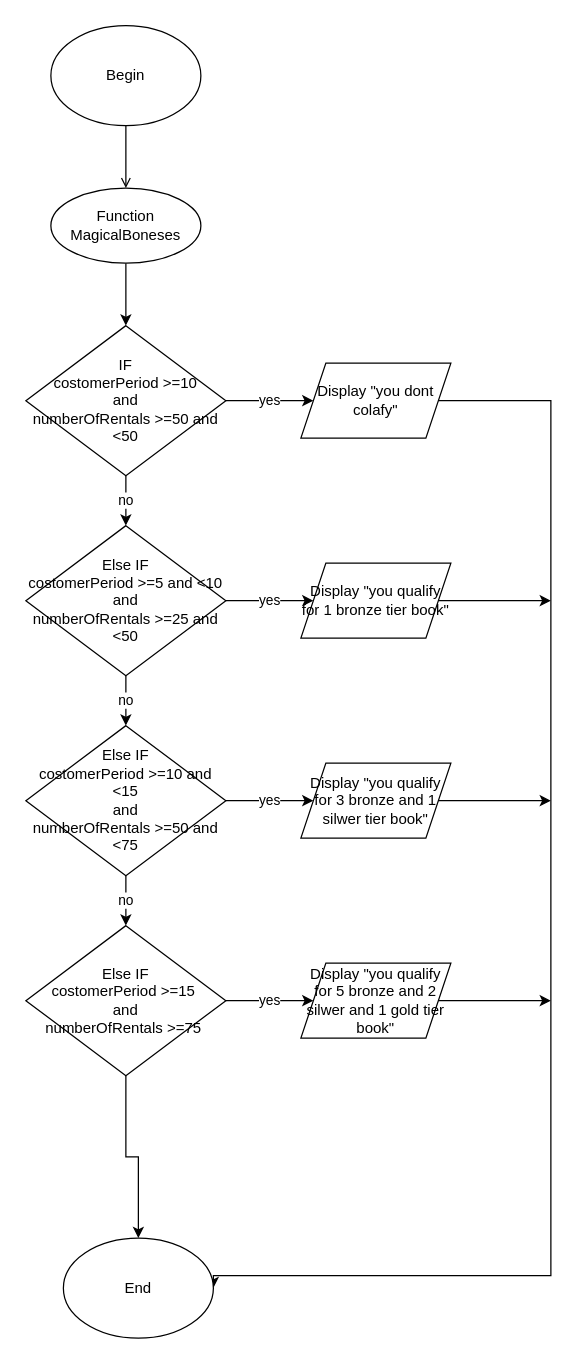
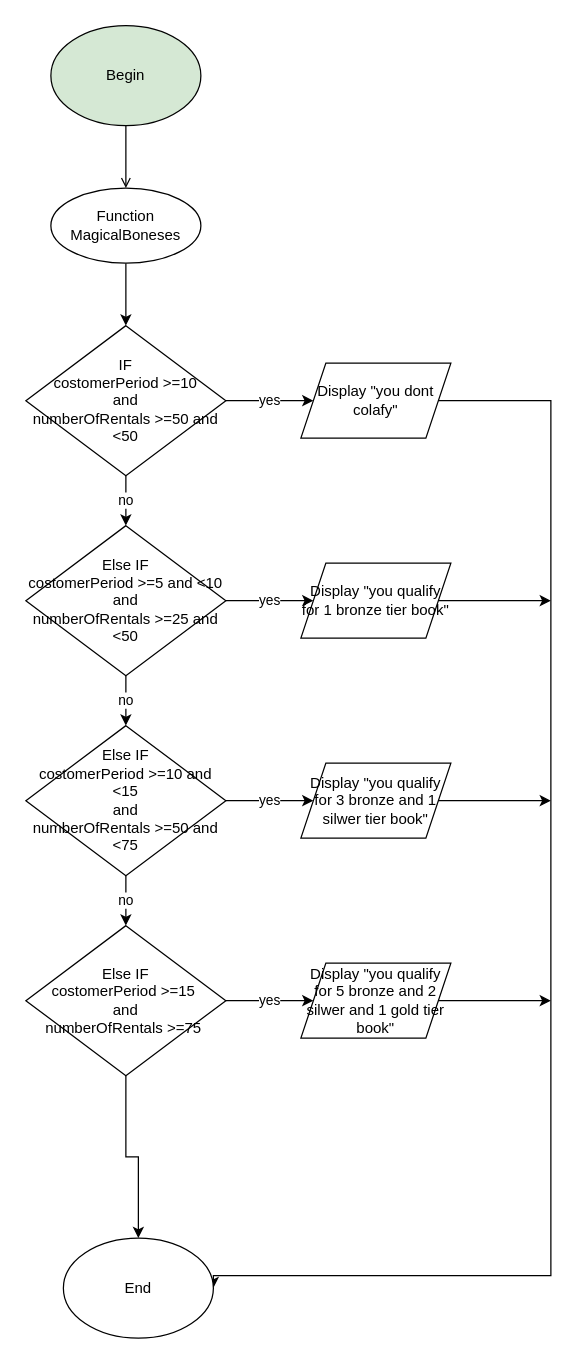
(126, 76) -> (126, 76)
